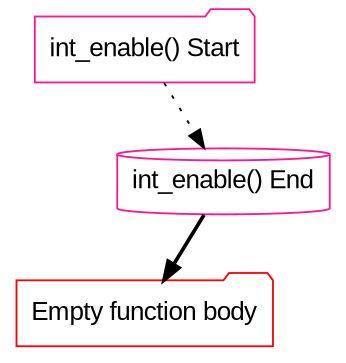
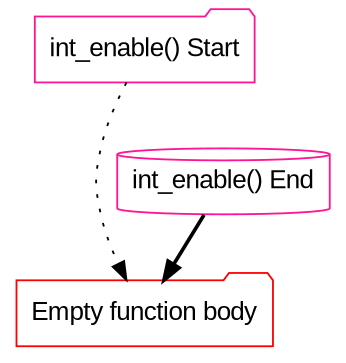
(179, 108) -> (97, 172)
